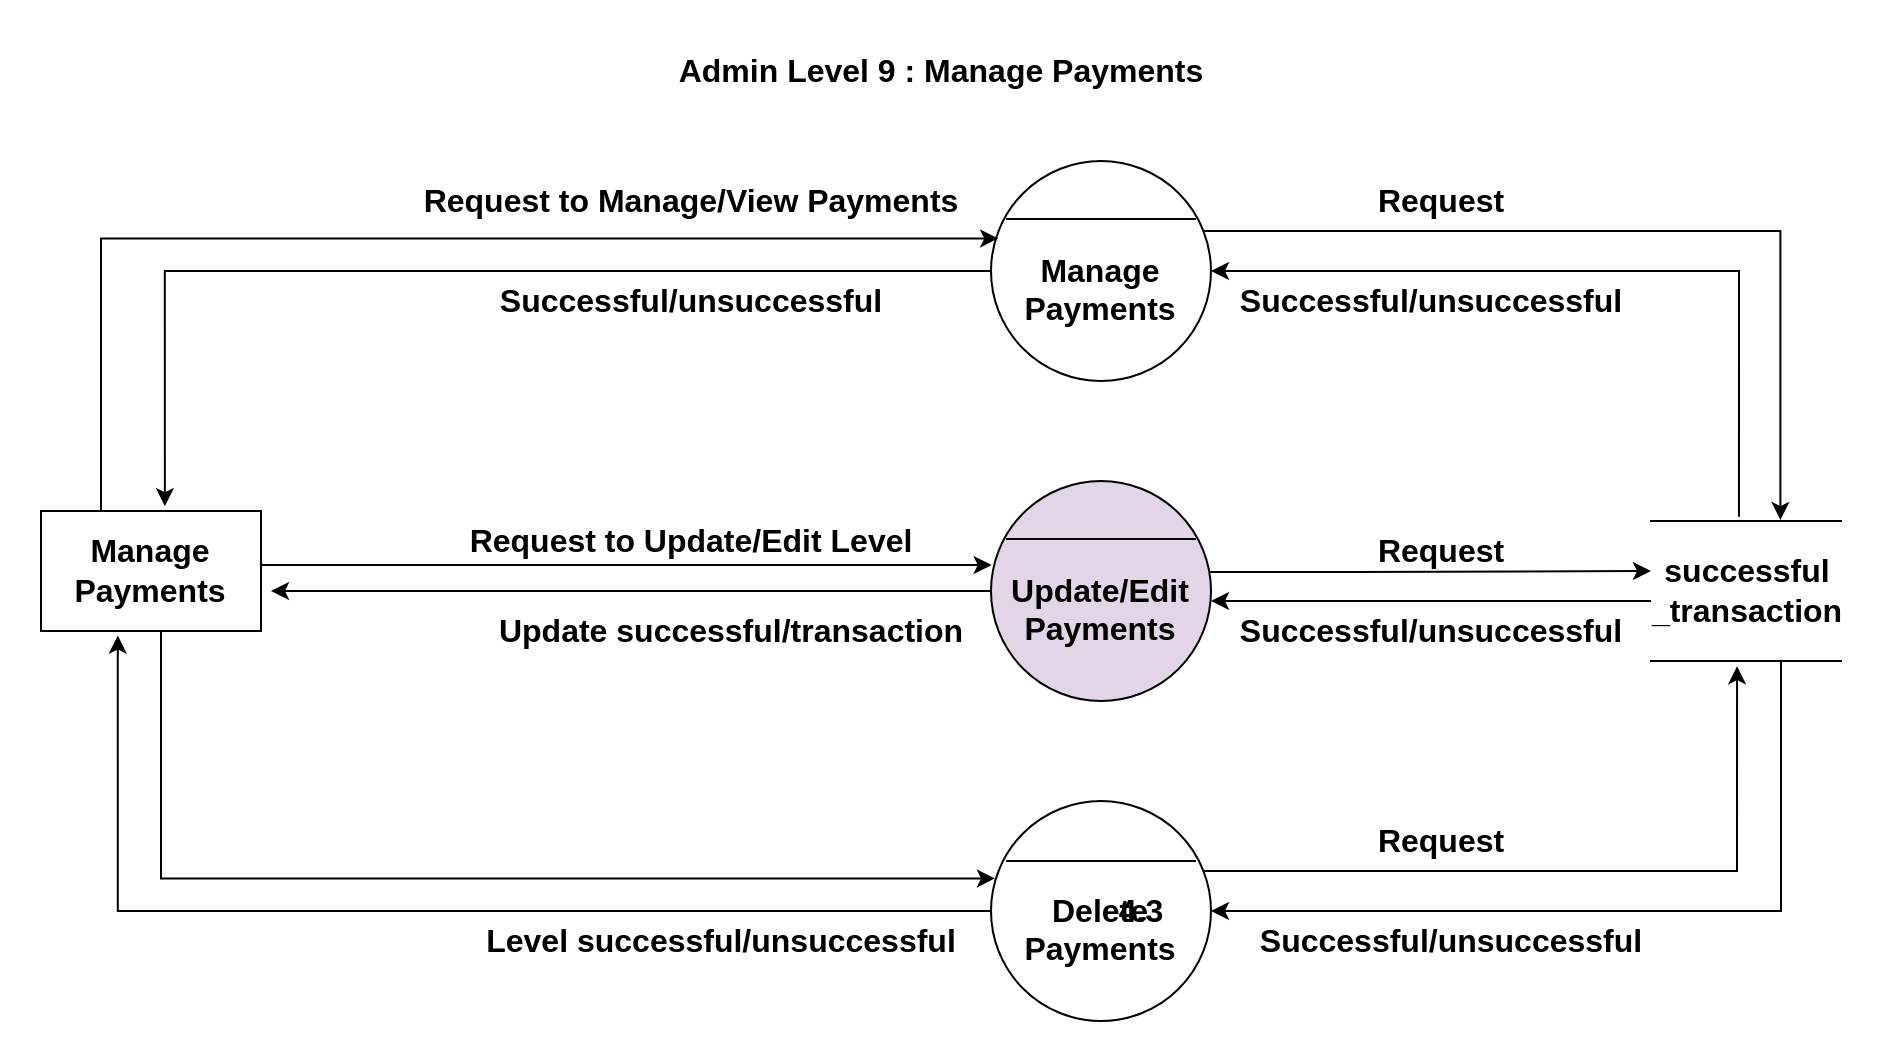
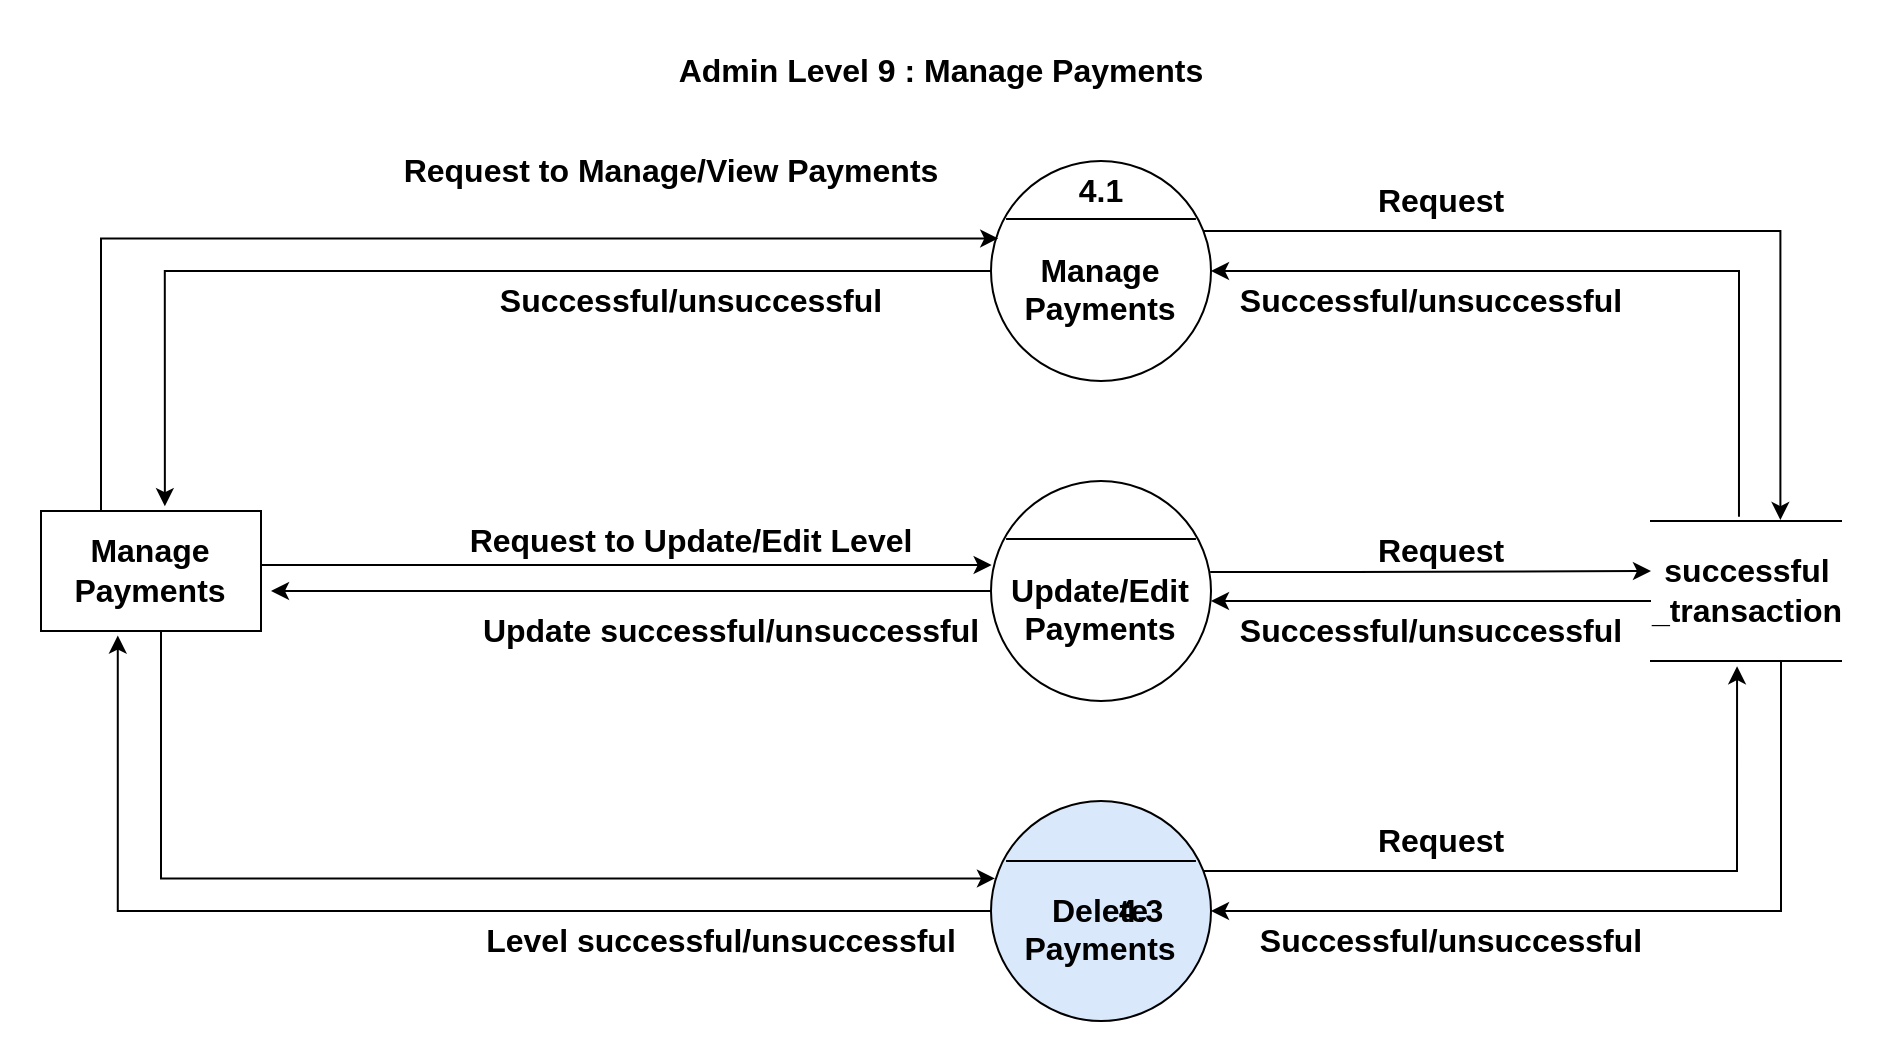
none -> (1101, 191)
(691, 201) -> (671, 171)
(1101, 591) -> (1101, 591)
(732, 631) -> (732, 631)
(1101, 911) -> (1101, 911)
